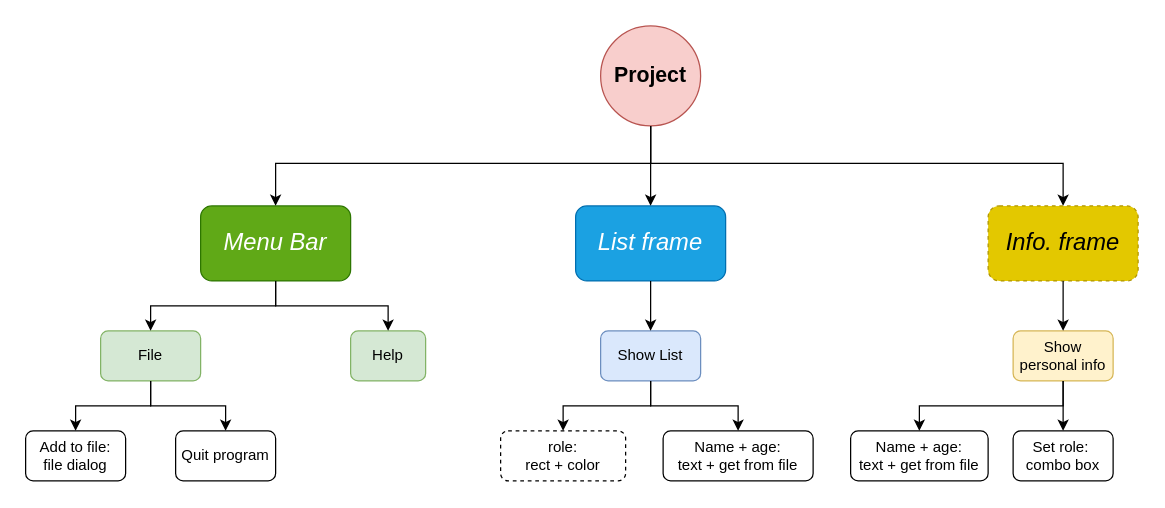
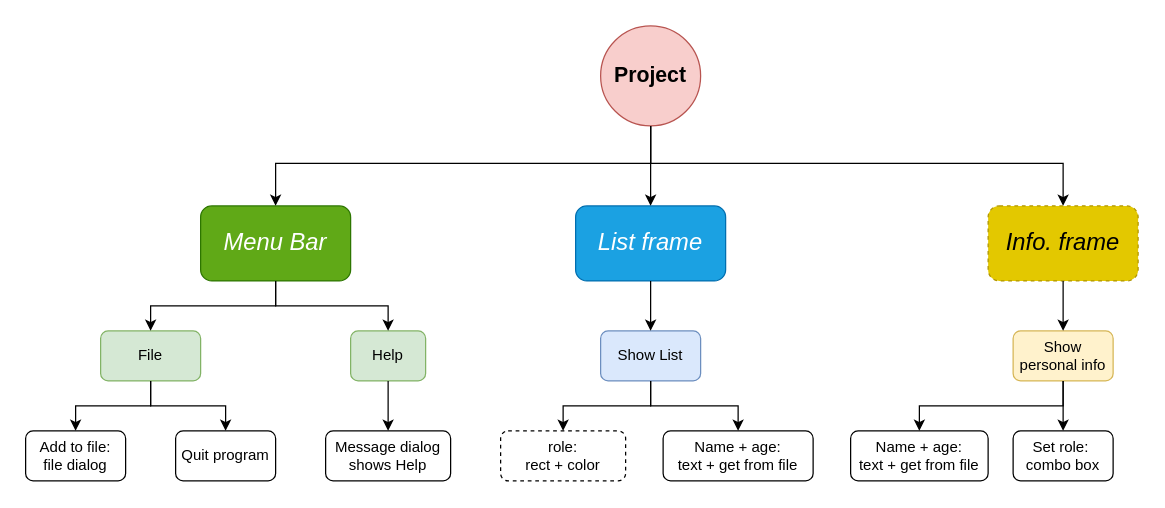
none -> (388, 402)
none -> (388, 456)
